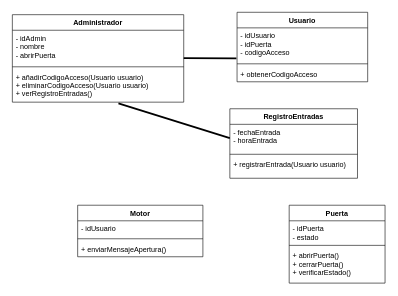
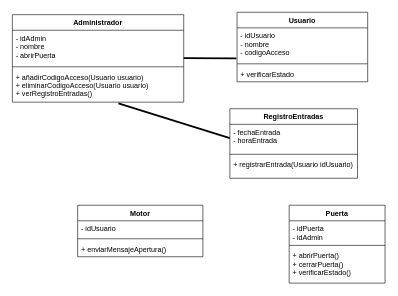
(260, 36) -> (260, 36)
(282, 74) -> (273, 74)
(300, 165) -> (303, 165)
(312, 229) -> (312, 229)
